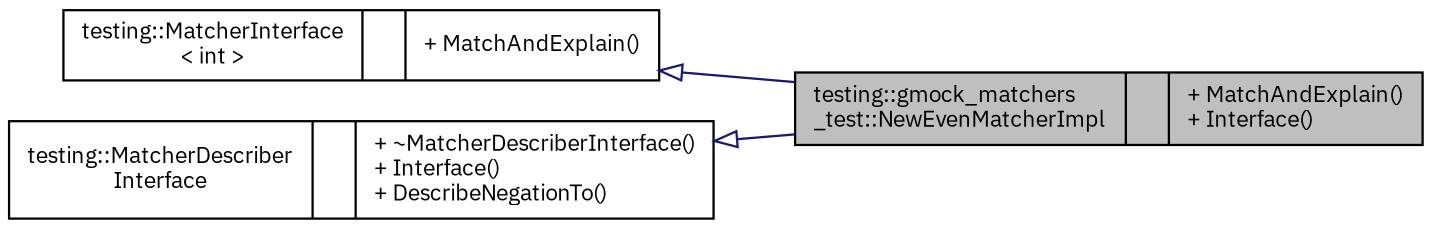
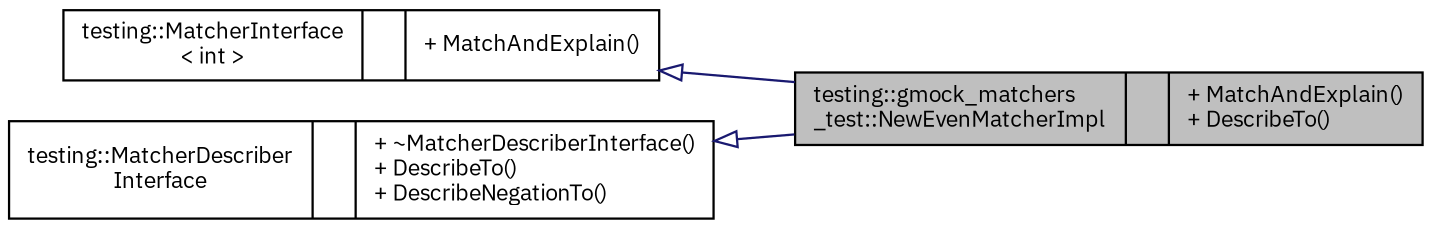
(1250, 120) -> (1259, 120)
(437, 169) -> (446, 169)
